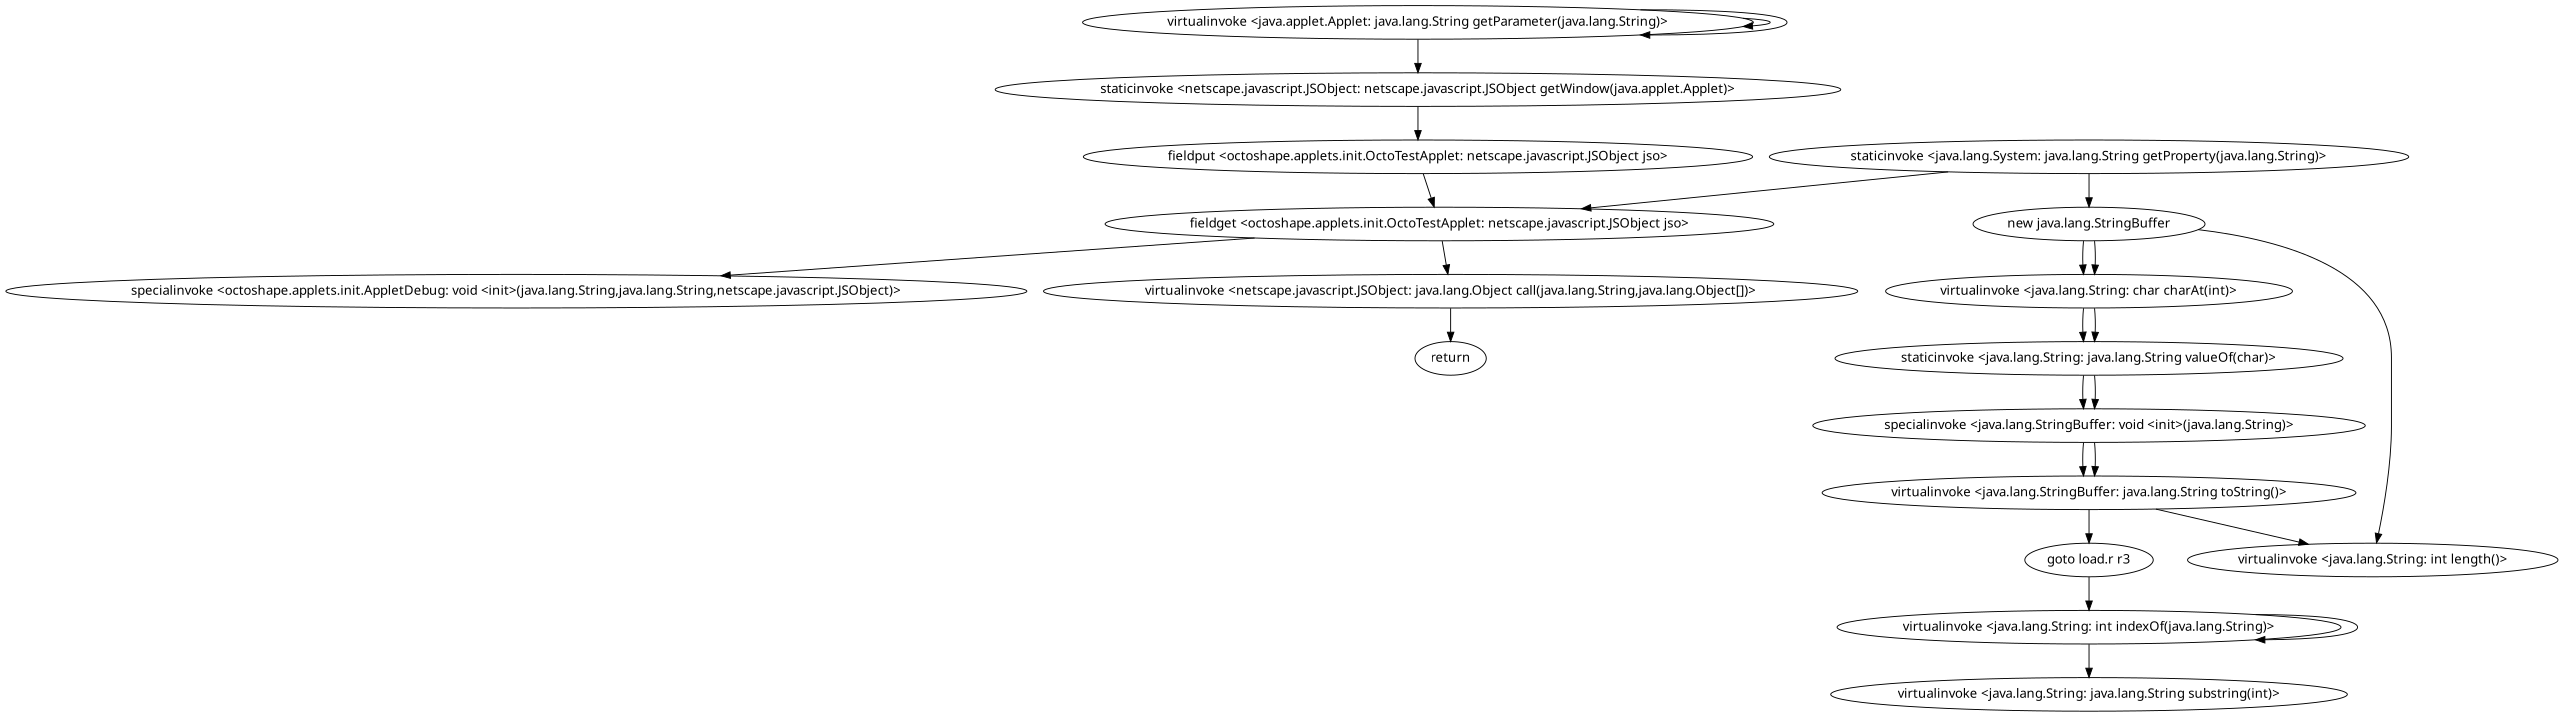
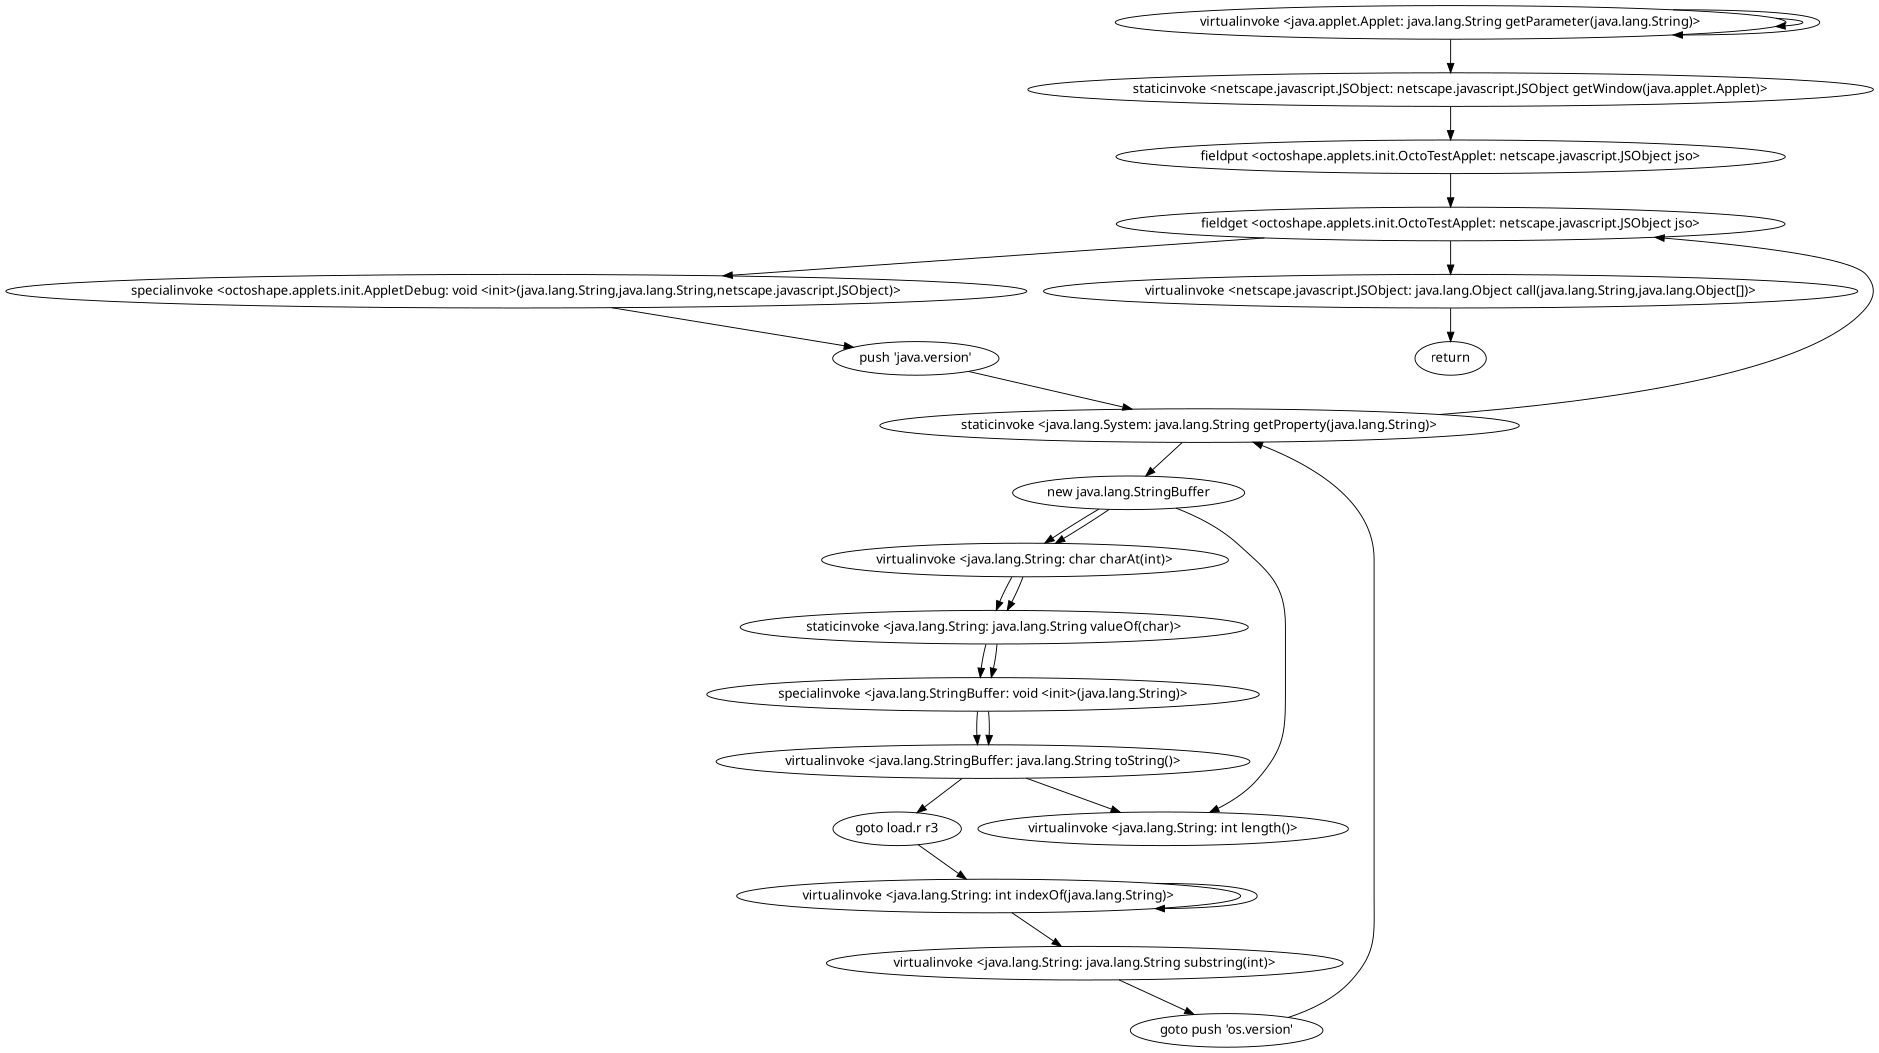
none -> (916, 358)
none -> (1227, 1030)
